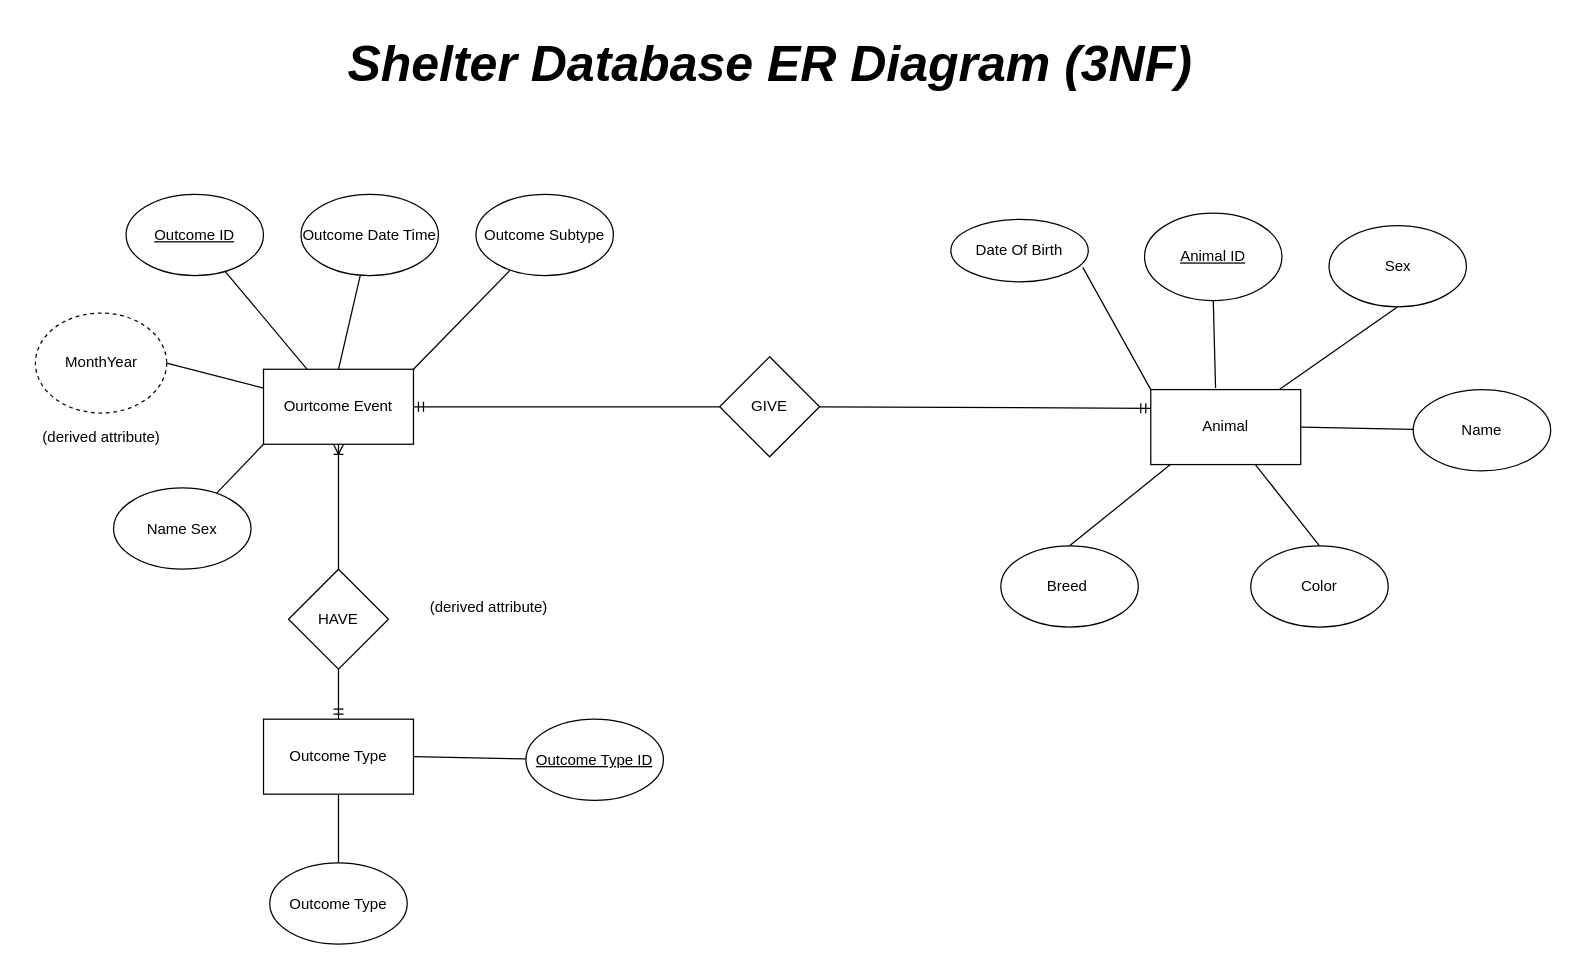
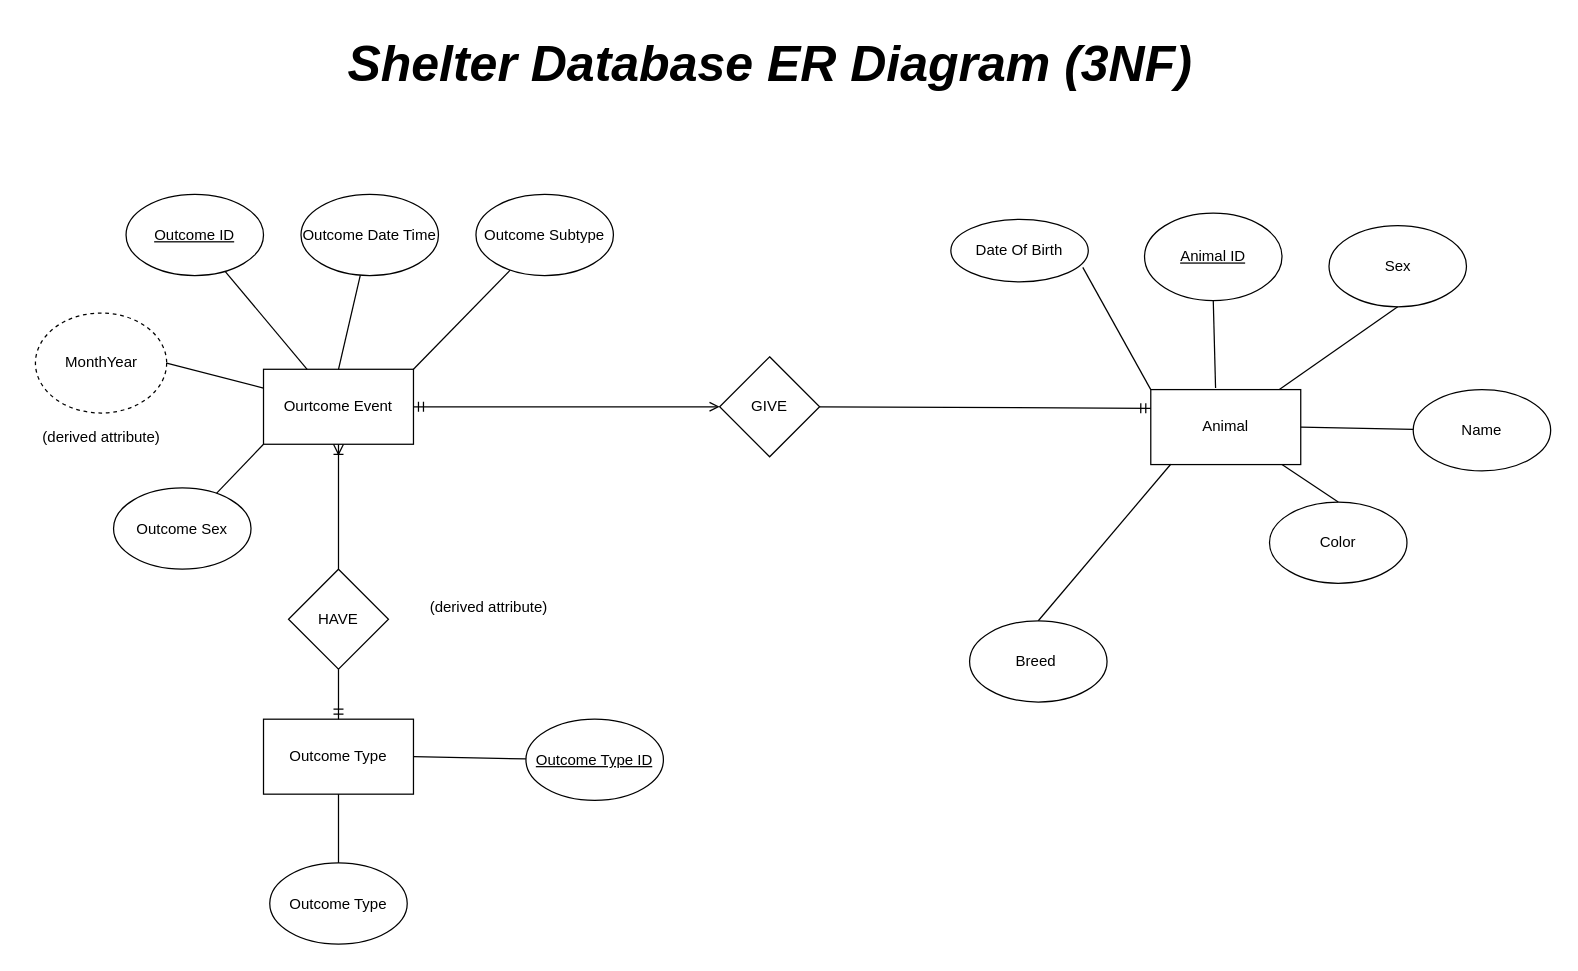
(713, 407) -> (713, 407)
(182, 529) -> (182, 529)
(1069, 587) -> (1038, 662)
(1319, 587) -> (1338, 543)
